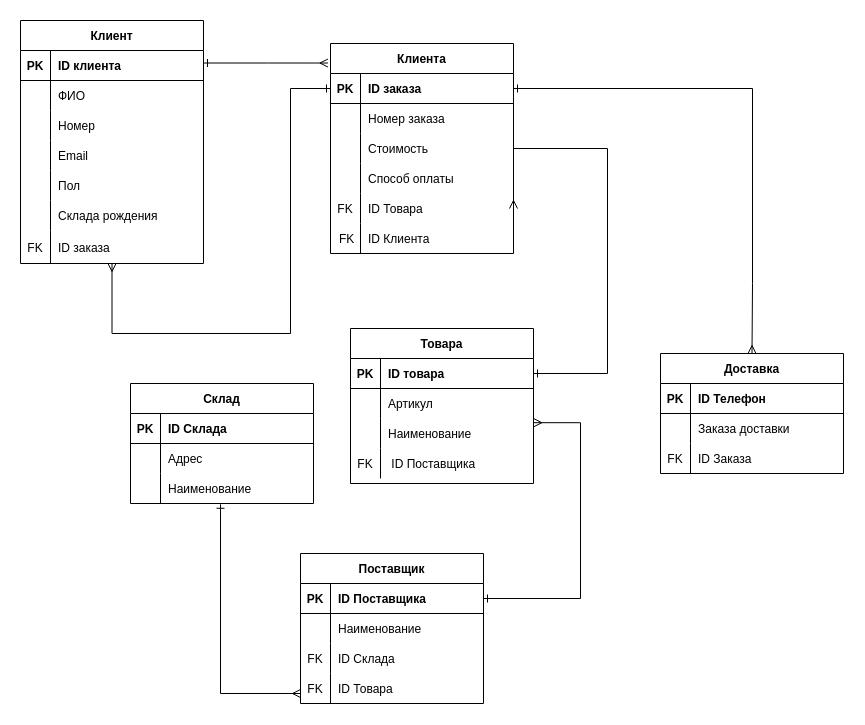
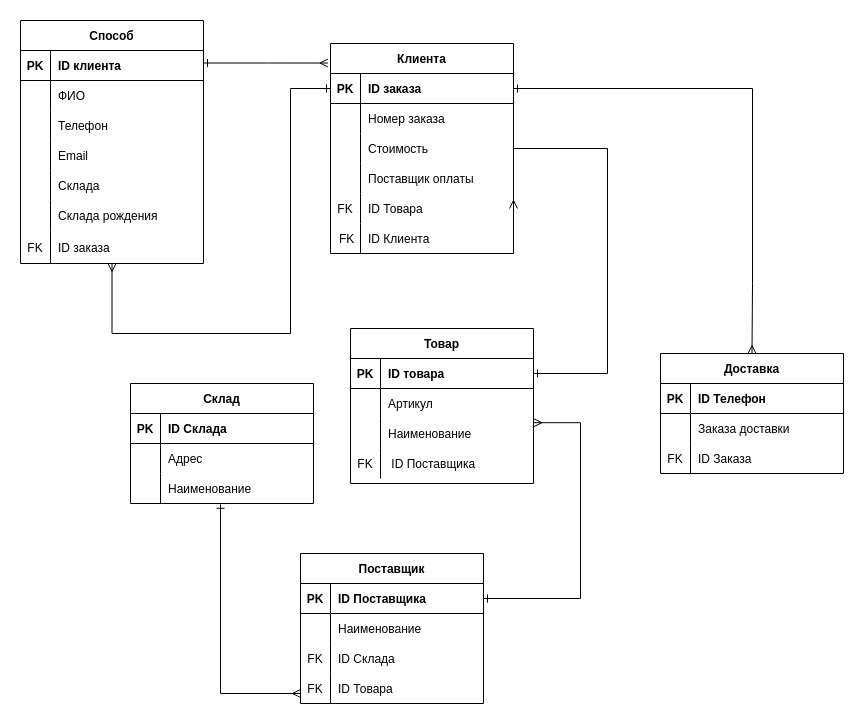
(112, 36) -> (112, 36)
(75, 126) -> (82, 126)
(410, 179) -> (420, 179)
(68, 186) -> (78, 186)
(442, 344) -> (442, 344)
